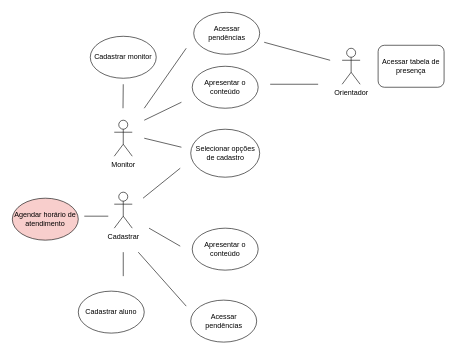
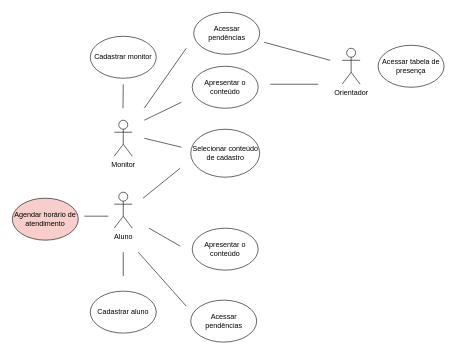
(411, 66) -> (411, 66)
(226, 153) -> (226, 153)
(124, 237) -> (124, 237)
(111, 312) -> (123, 312)
